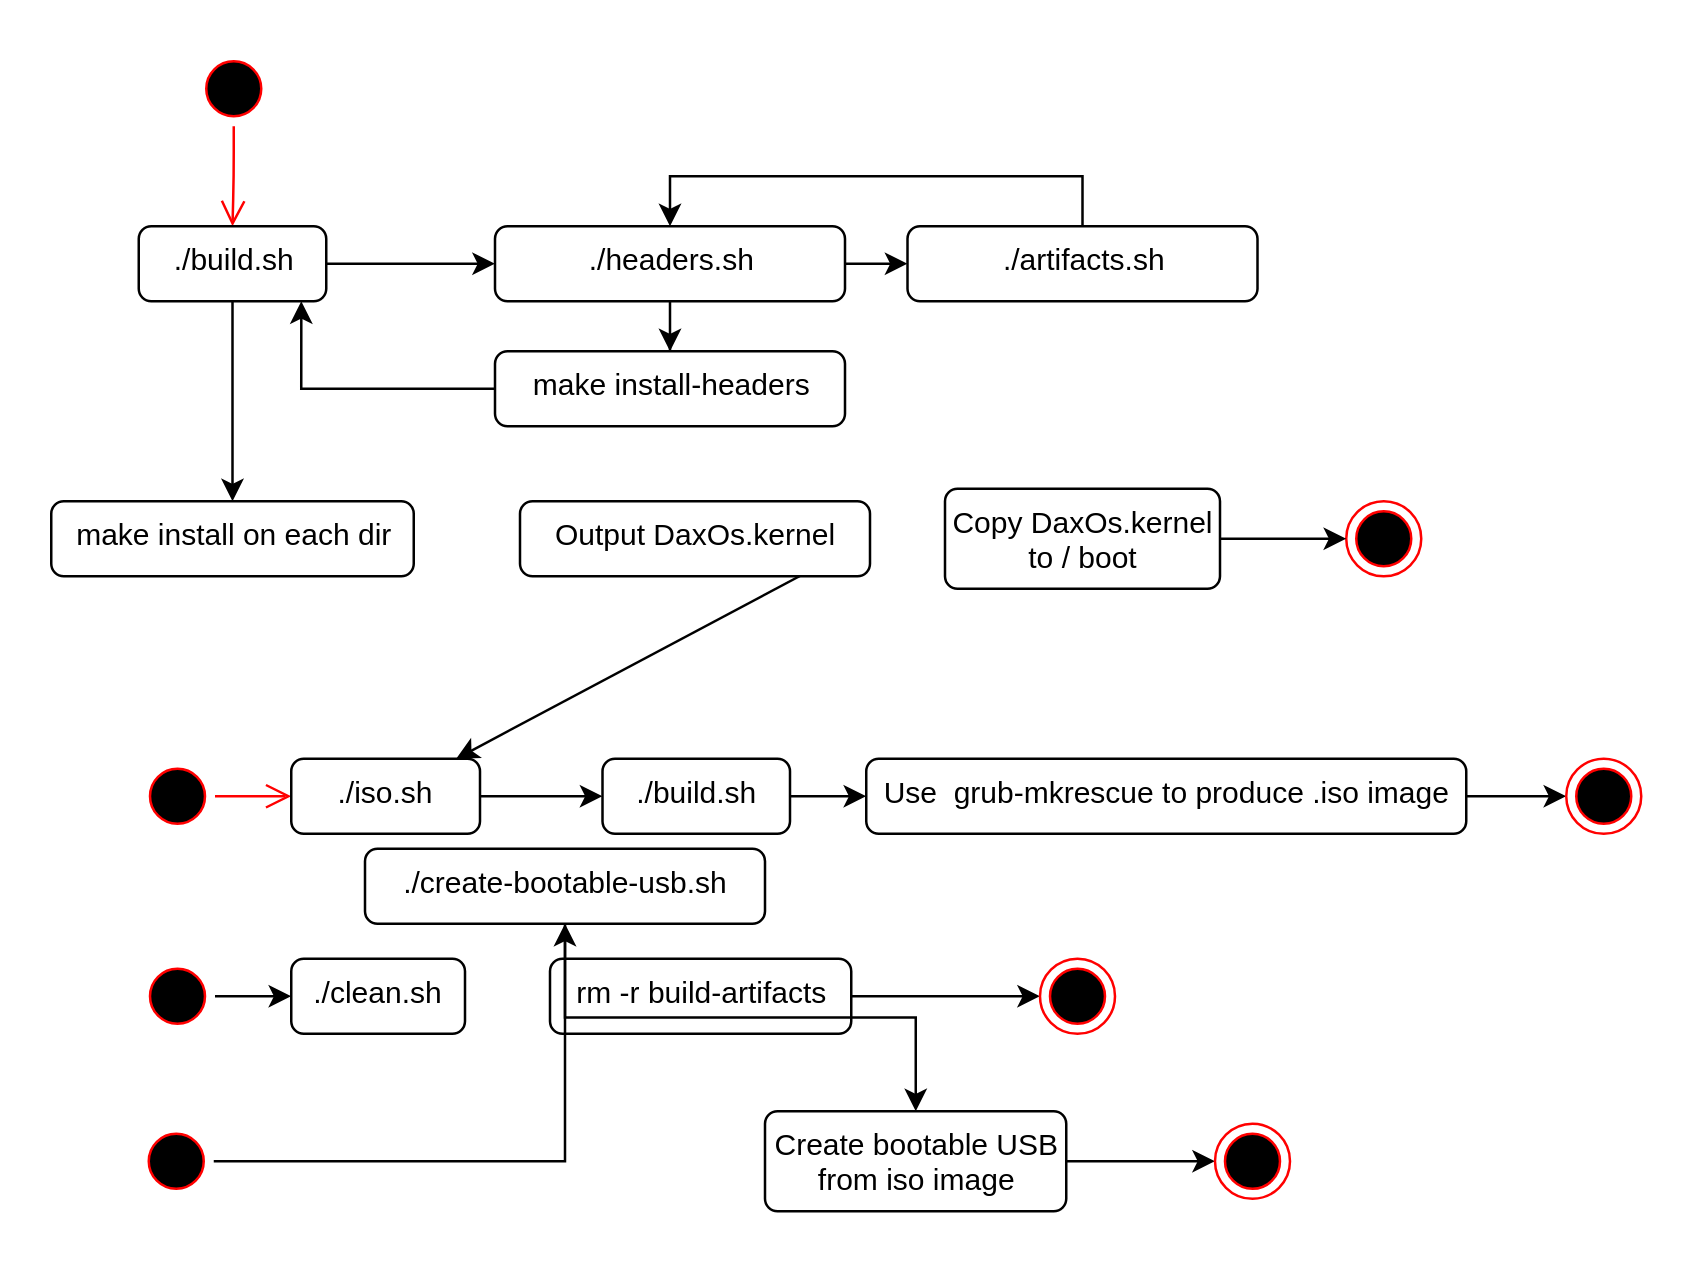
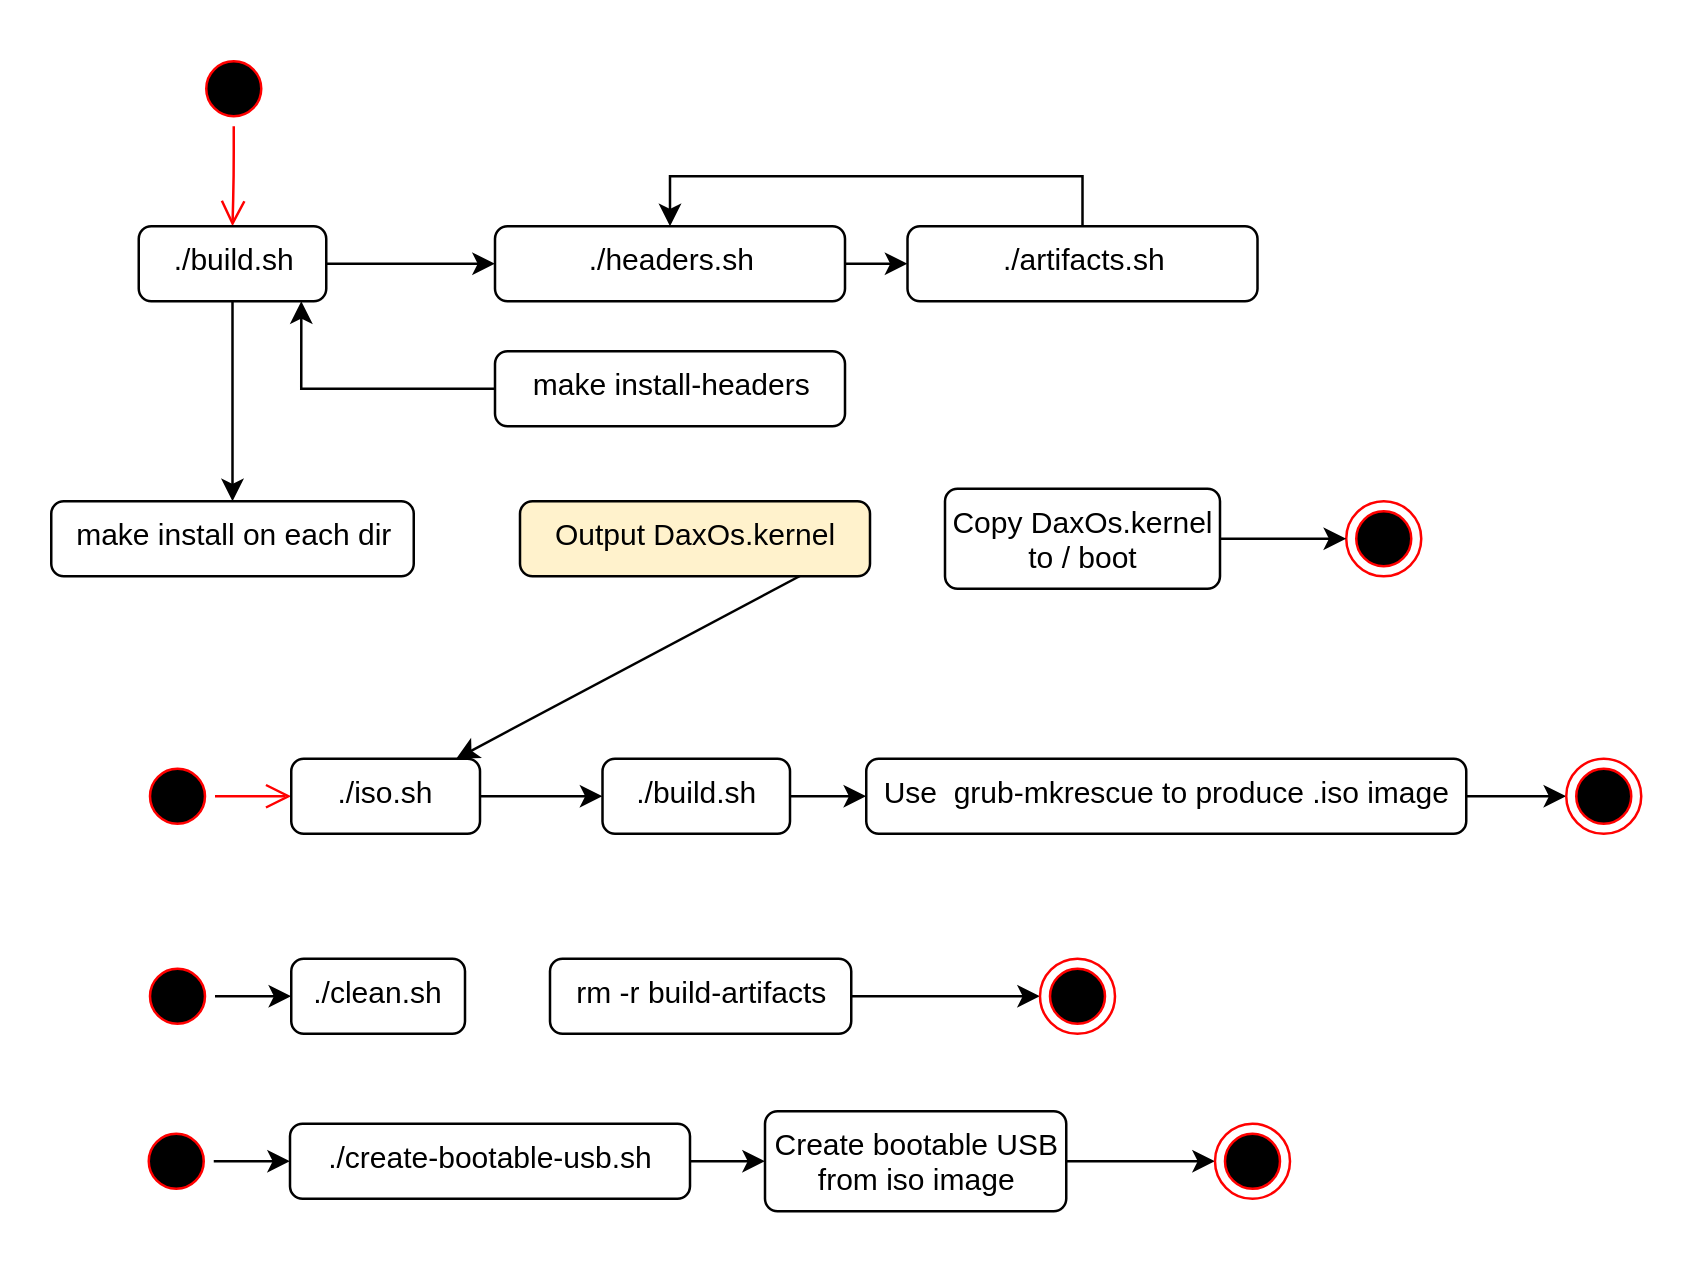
(670, 334) -> none
(695, 539) -> (695, 539)
(565, 886) -> (490, 1161)
